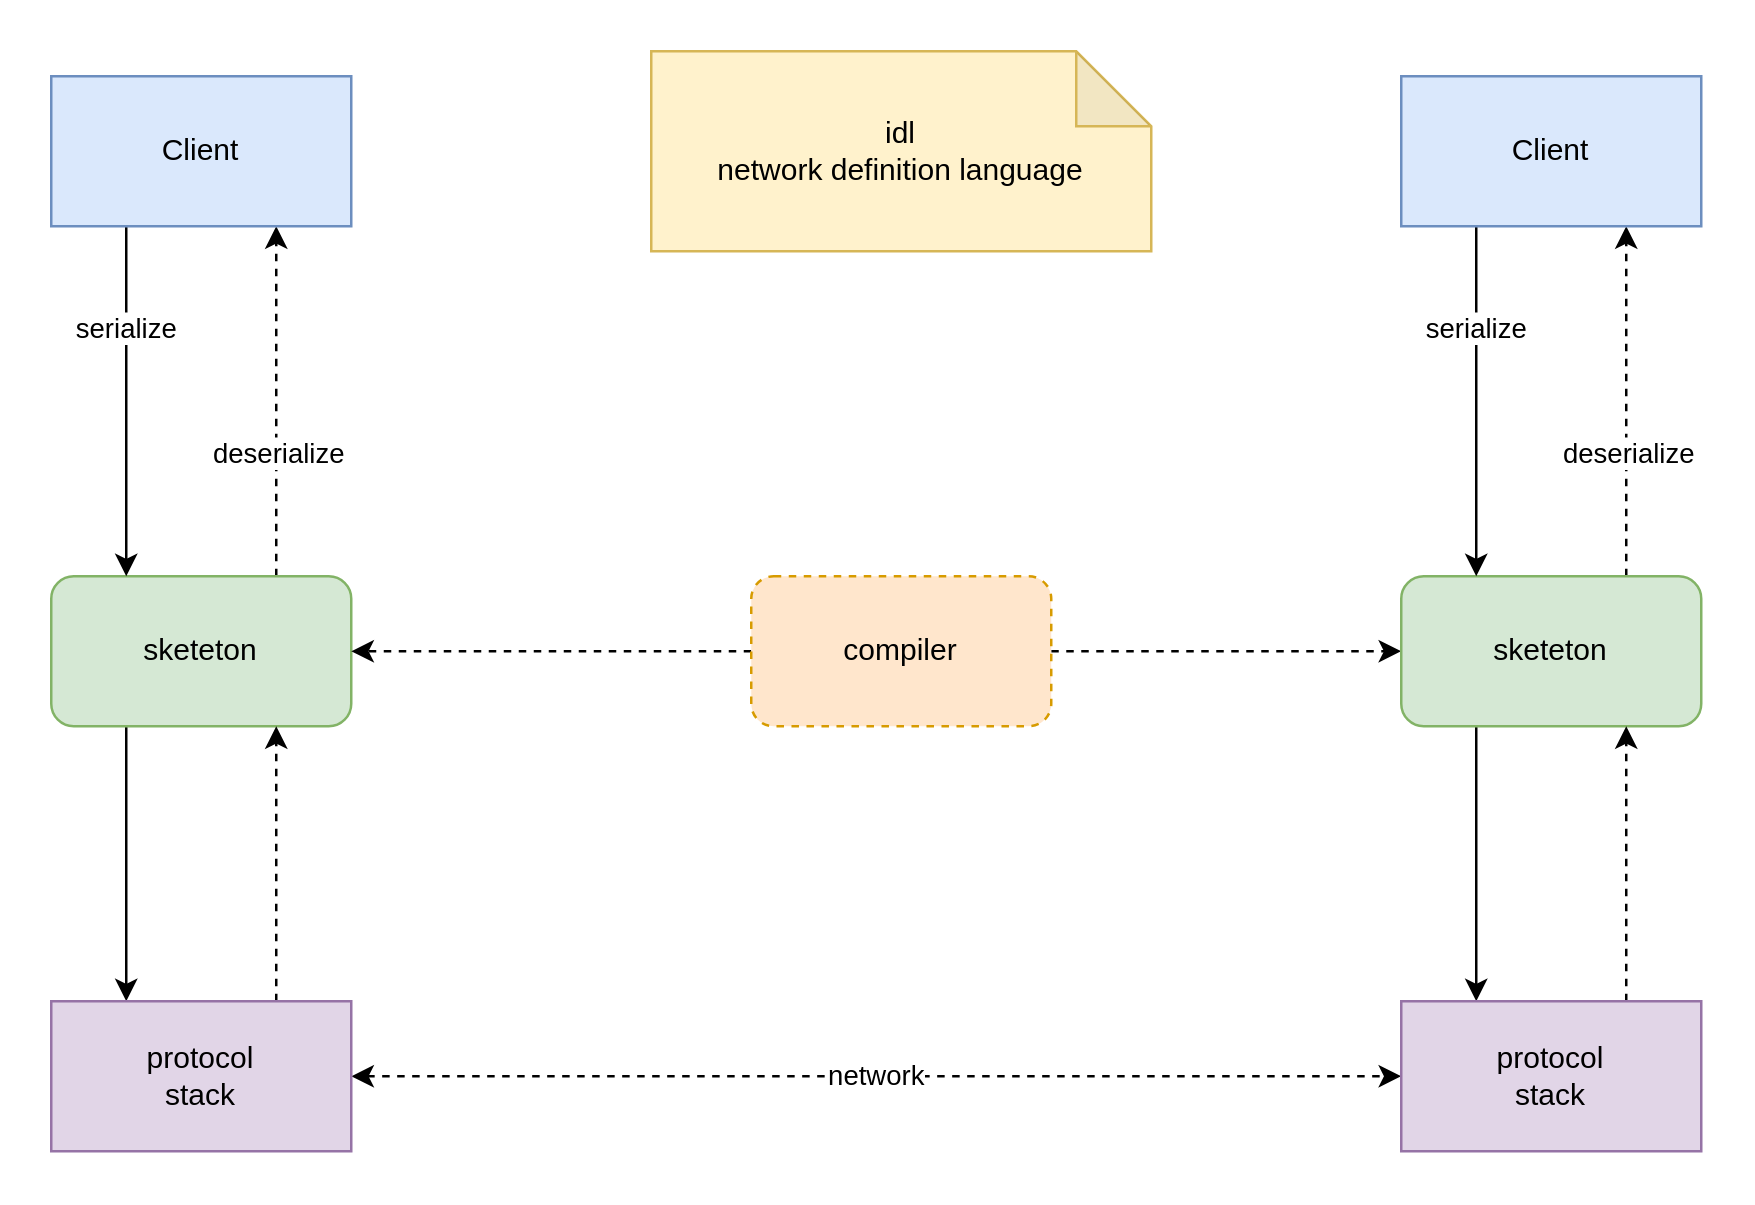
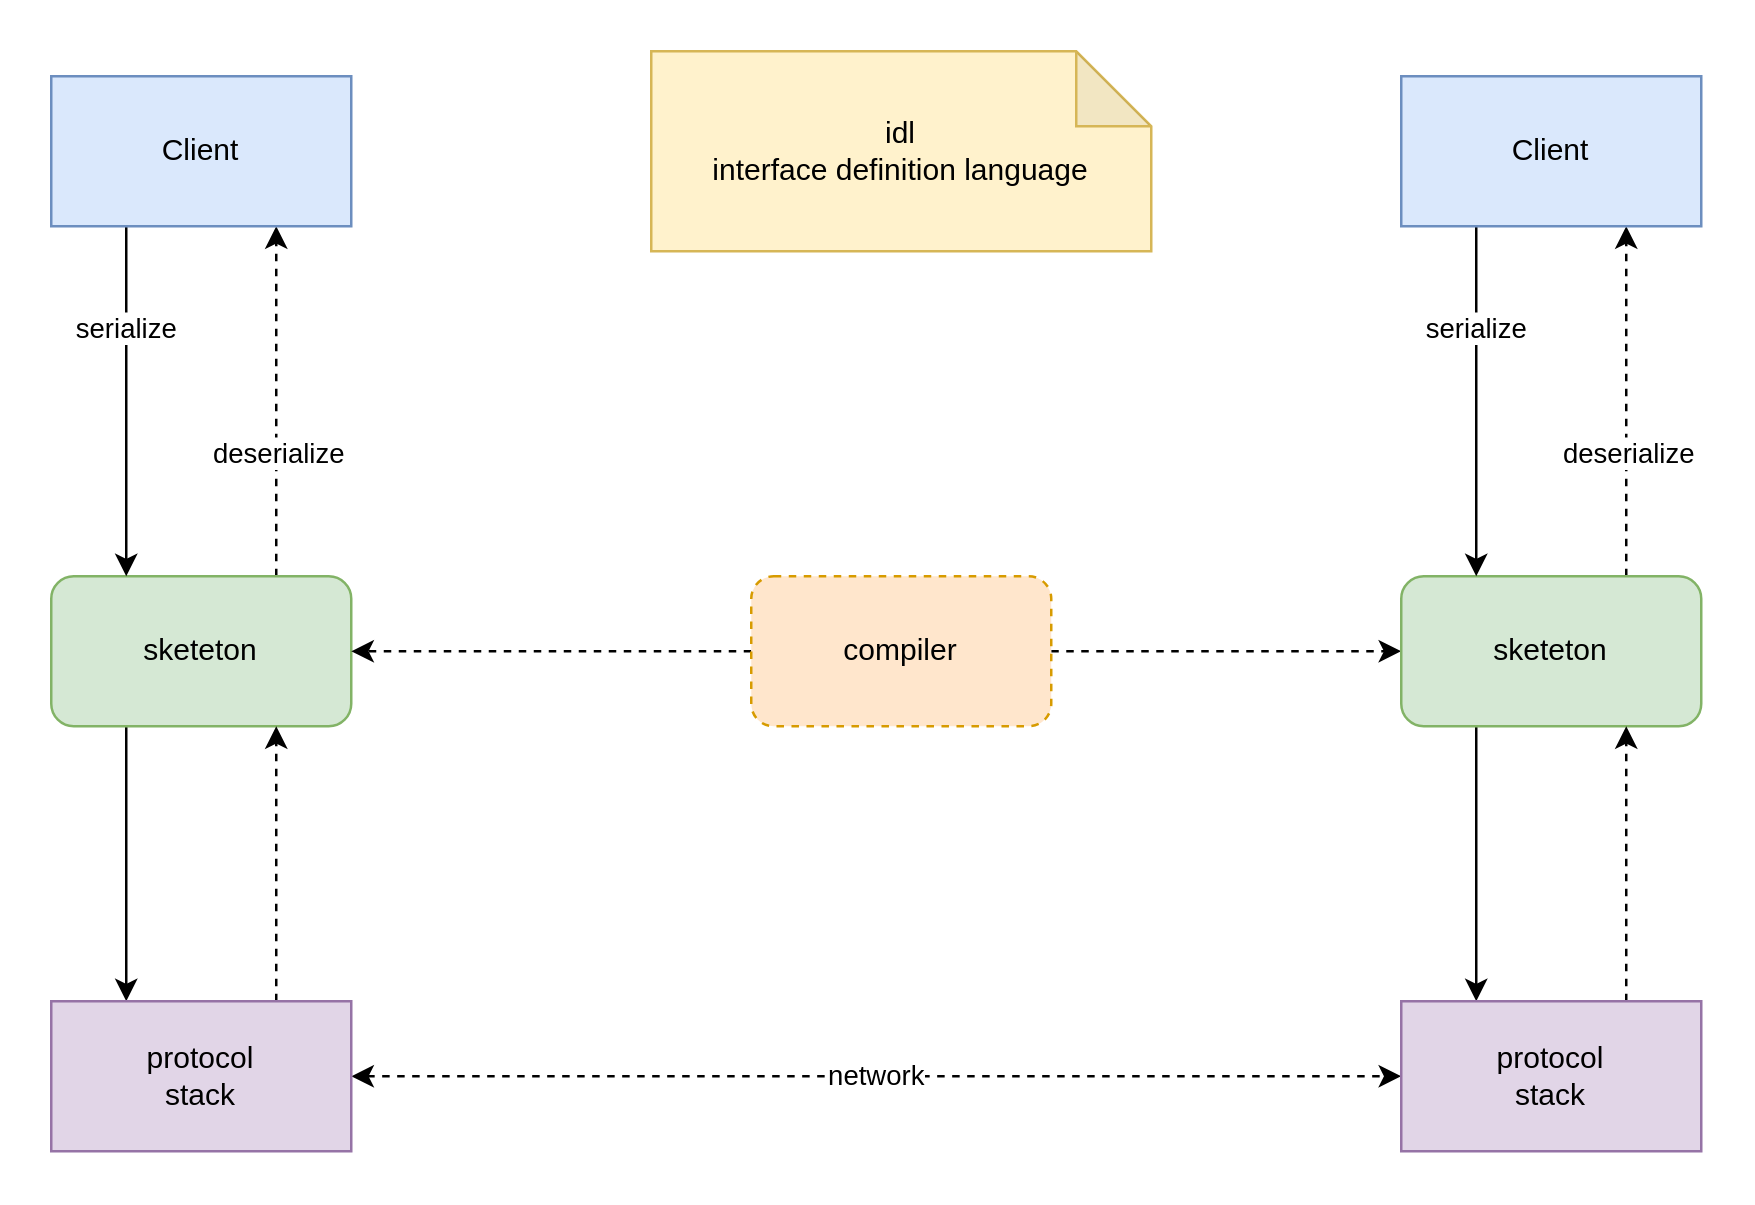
(901, 151) -> (901, 151)
